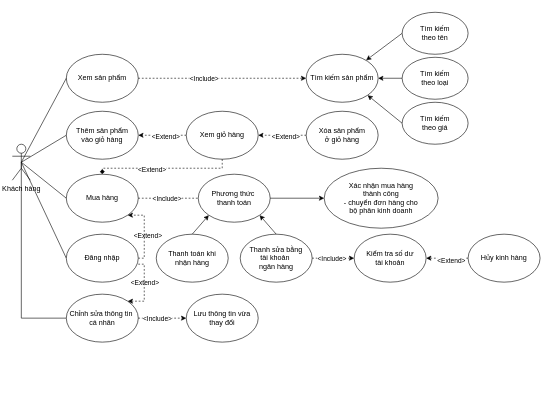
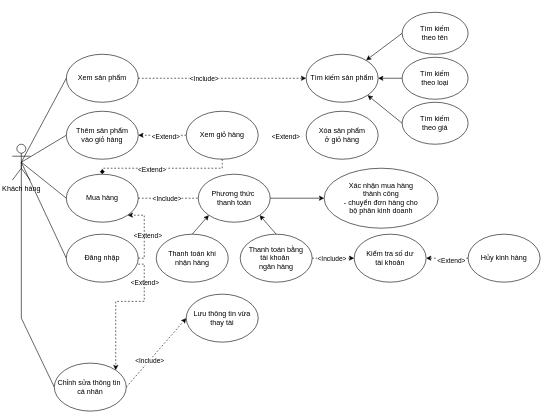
(263, 135) -> none
(276, 258) -> (276, 258)
(102, 318) -> (90, 387)
(222, 318) -> (222, 318)
